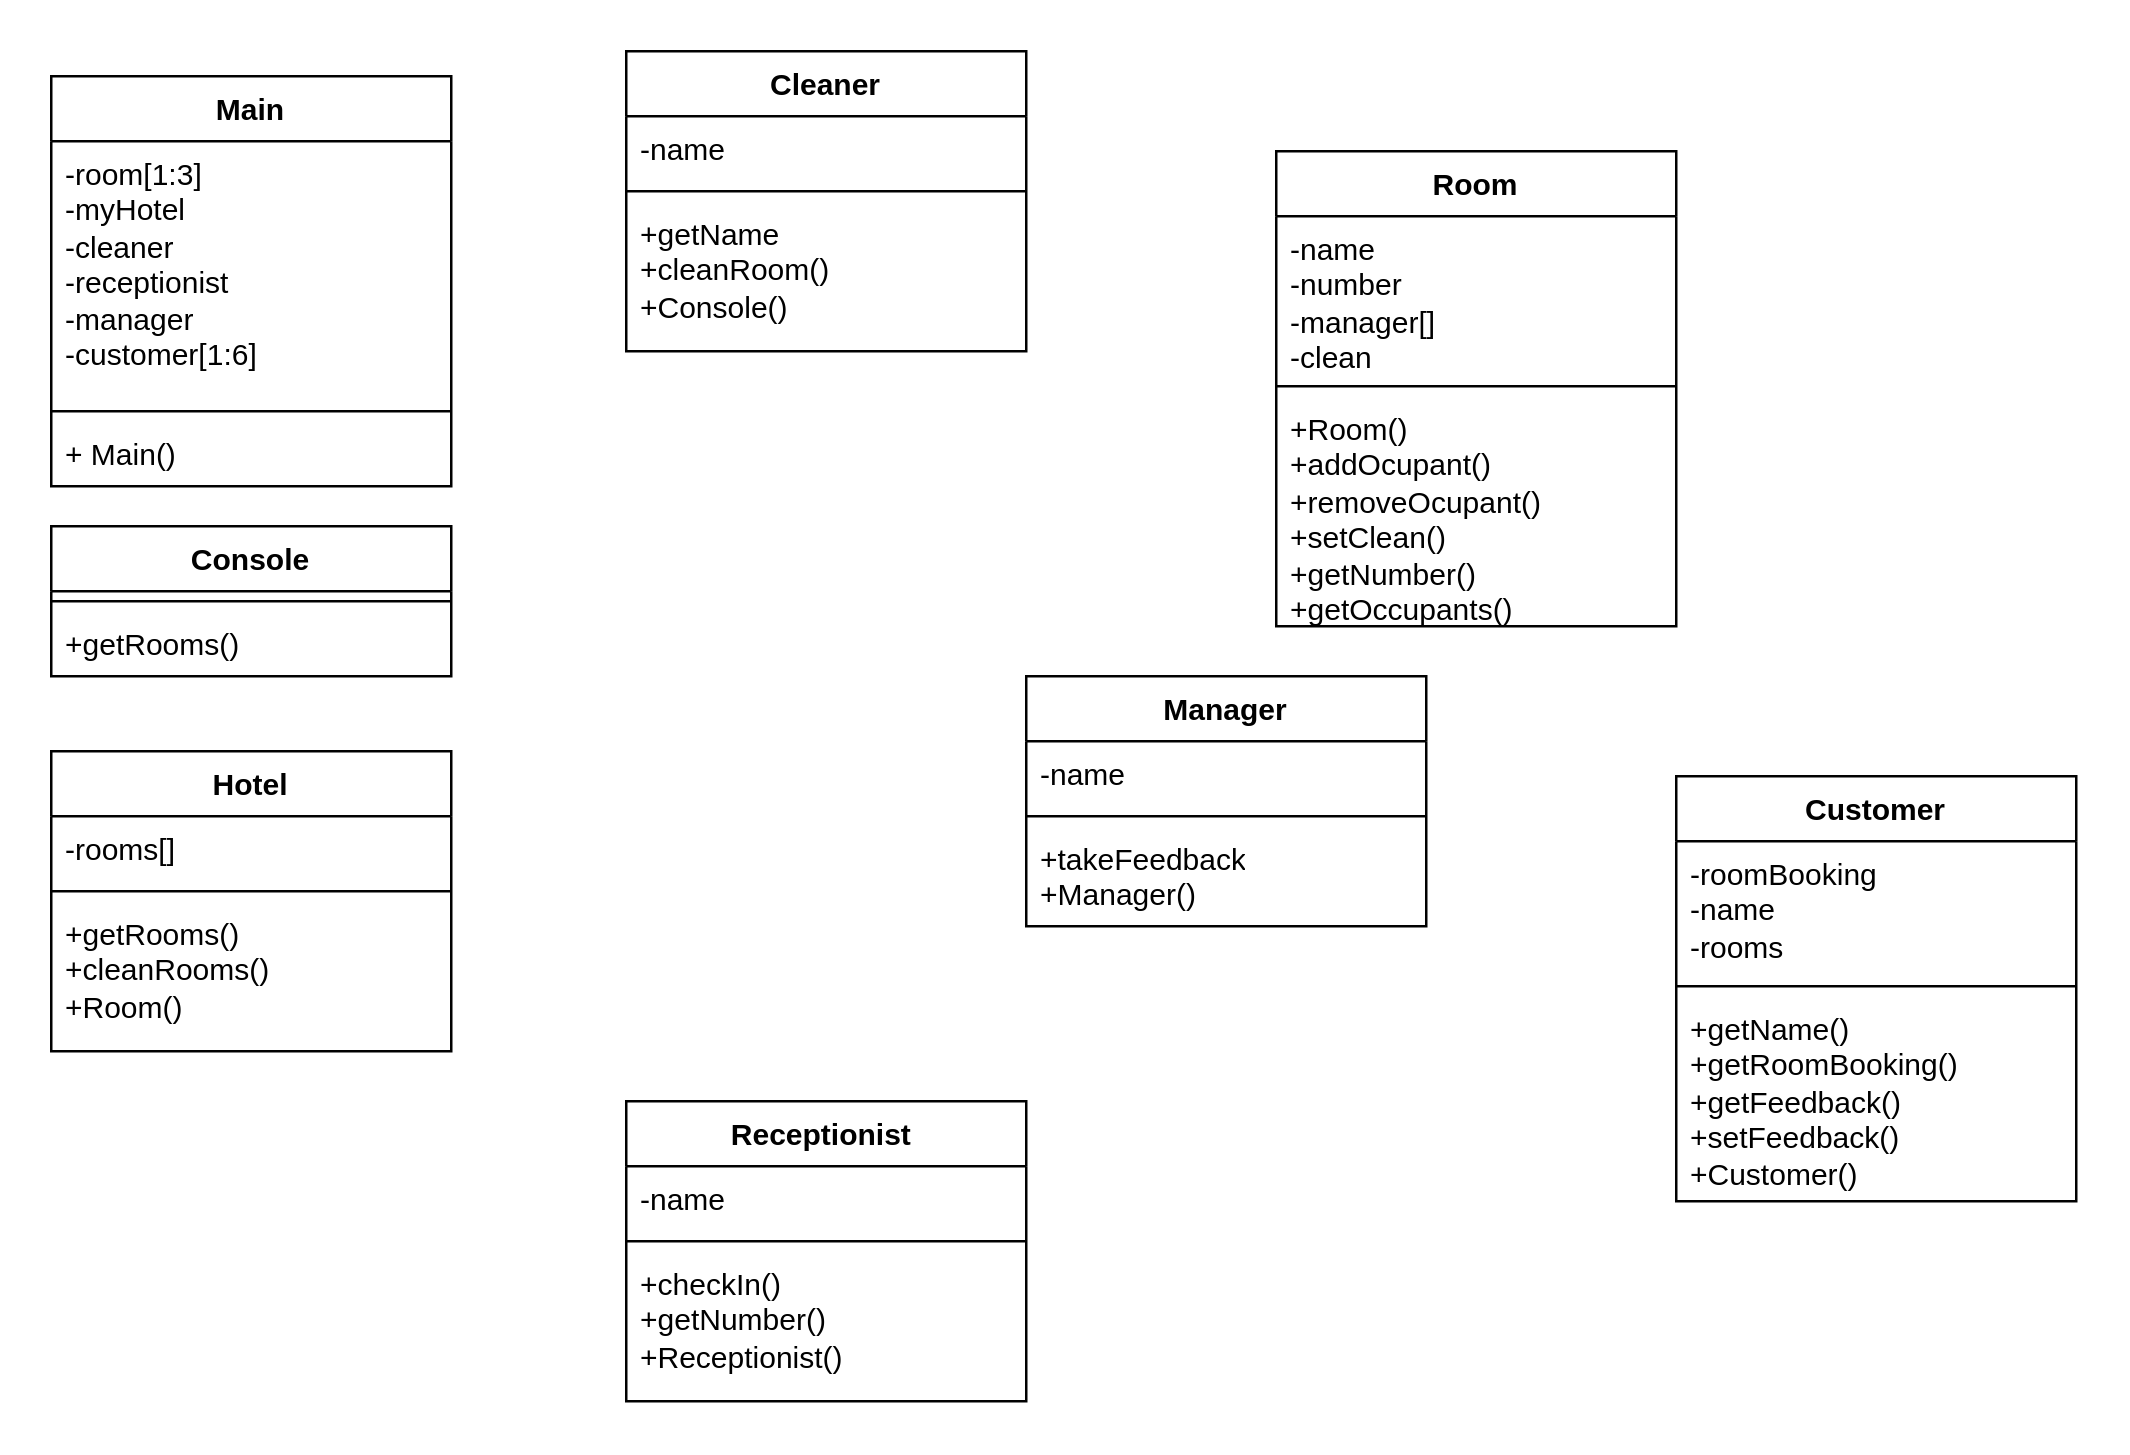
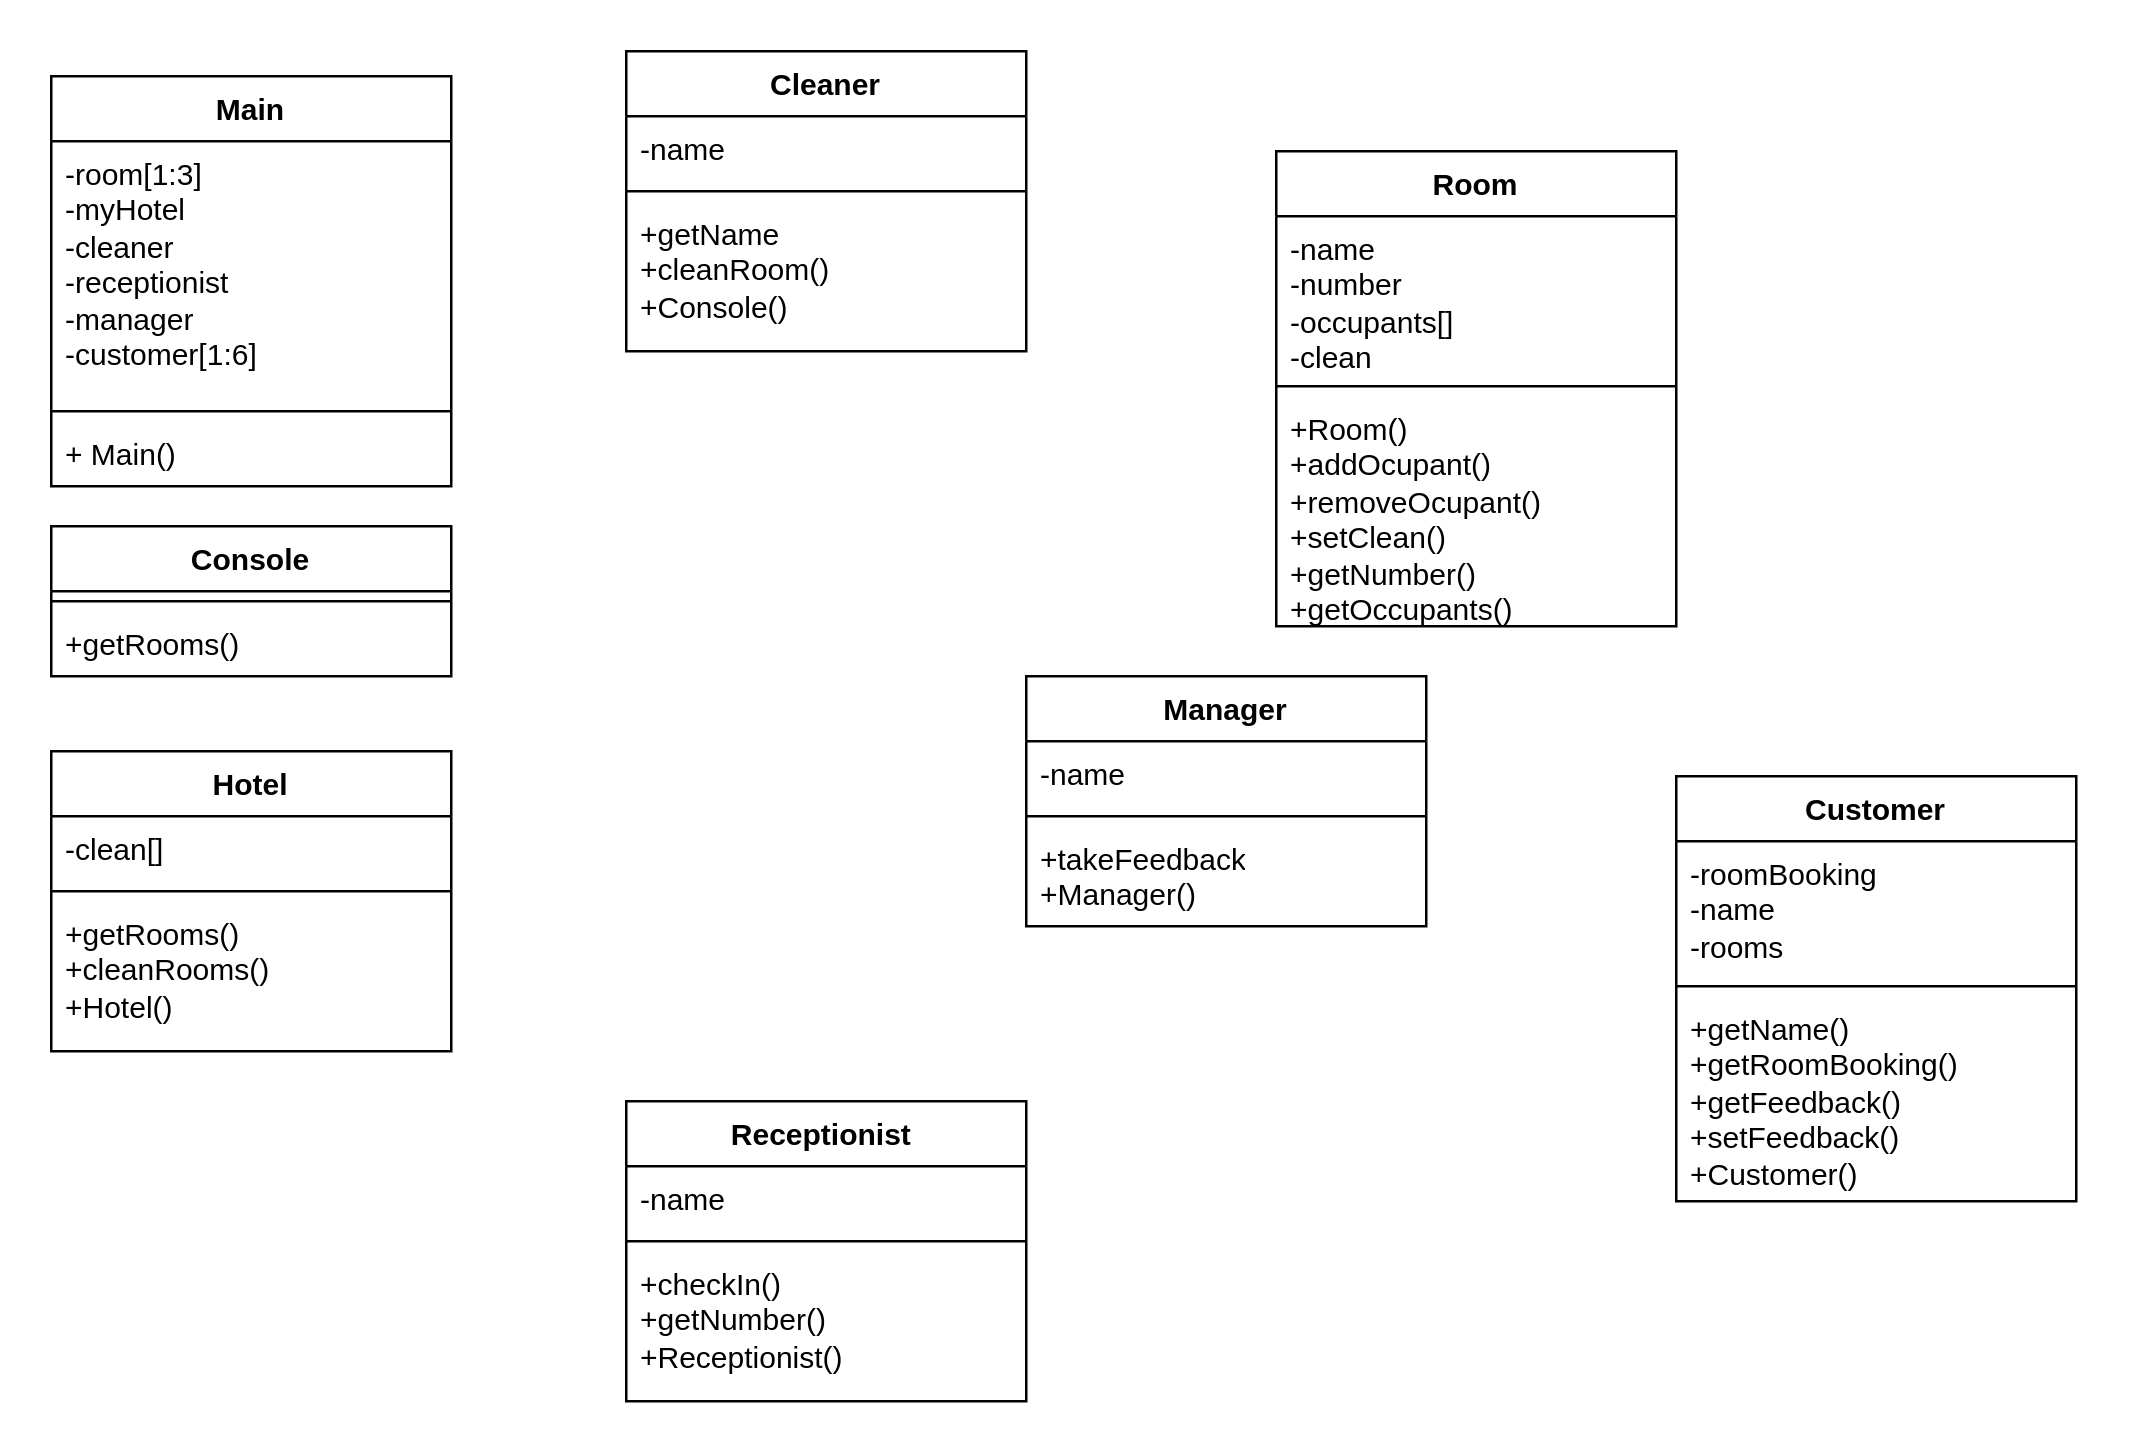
(1375, 306) -> (1392, 306)
(133, 852) -> (130, 852)
(172, 973) -> (172, 973)
